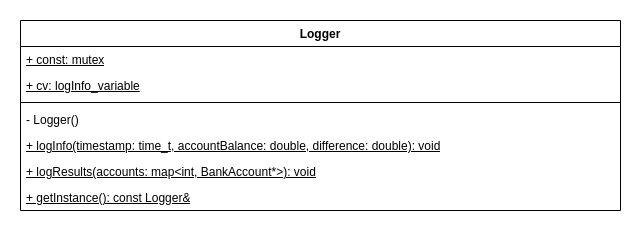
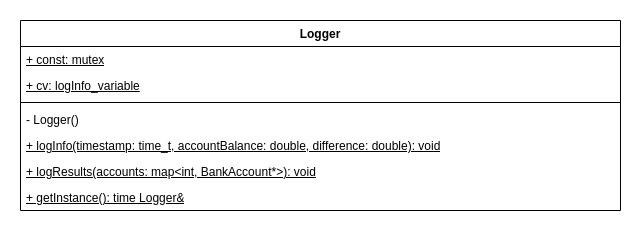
(121, 199) -> (116, 199)
